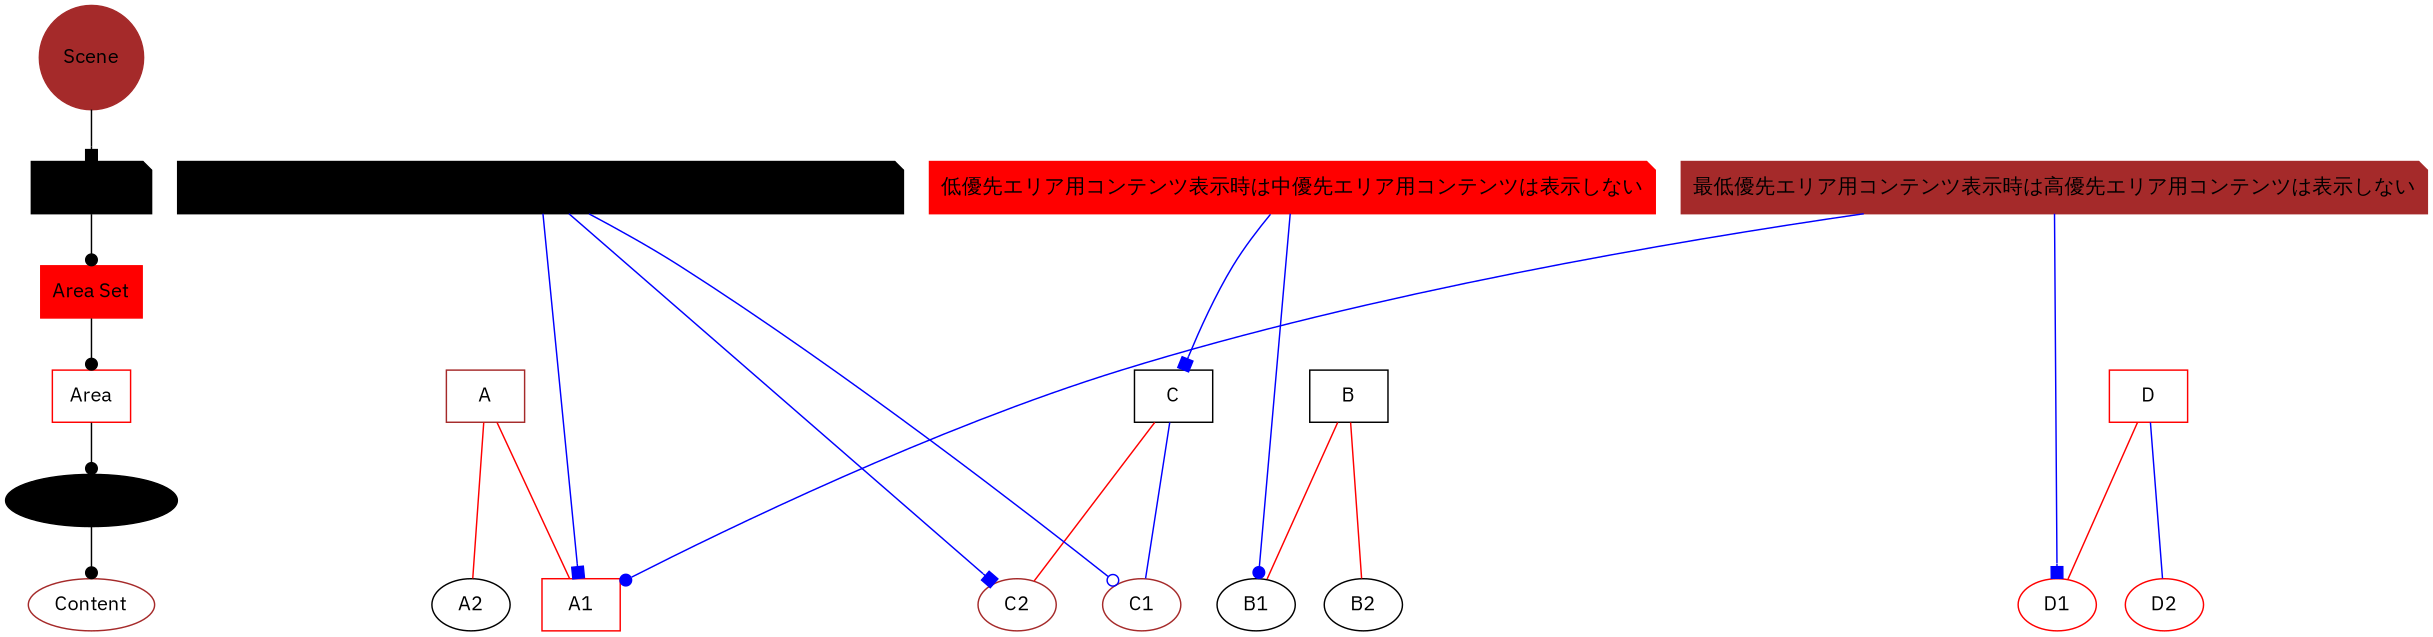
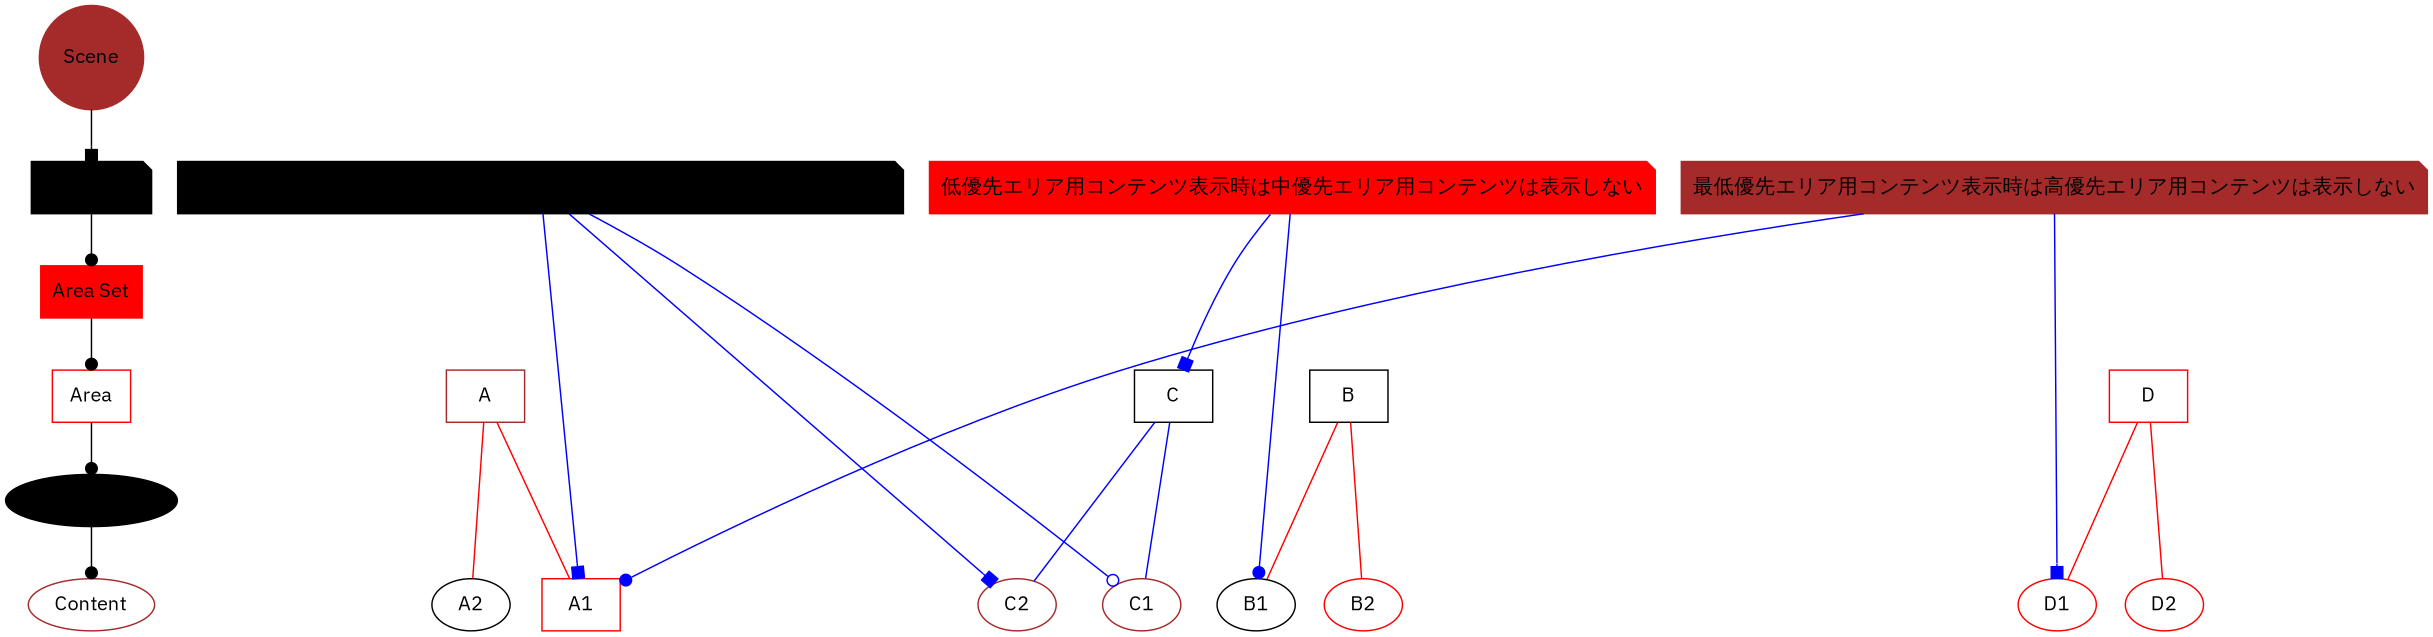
(2156, 500) -> (2156, 500)
(1094, 502) -> (1094, 502)
(1363, 605) -> (1363, 605)
